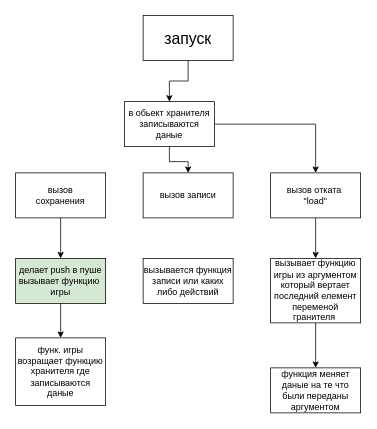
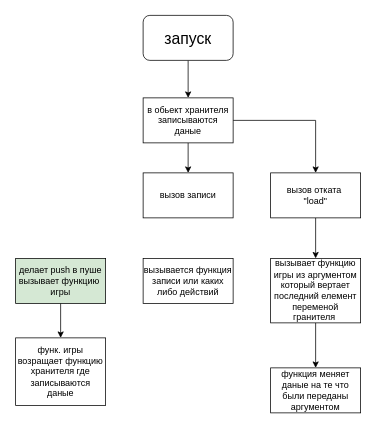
(188, 38) -> (188, 38)
(169, 124) -> (188, 120)
(60, 195) -> none
(60, 235) -> none
